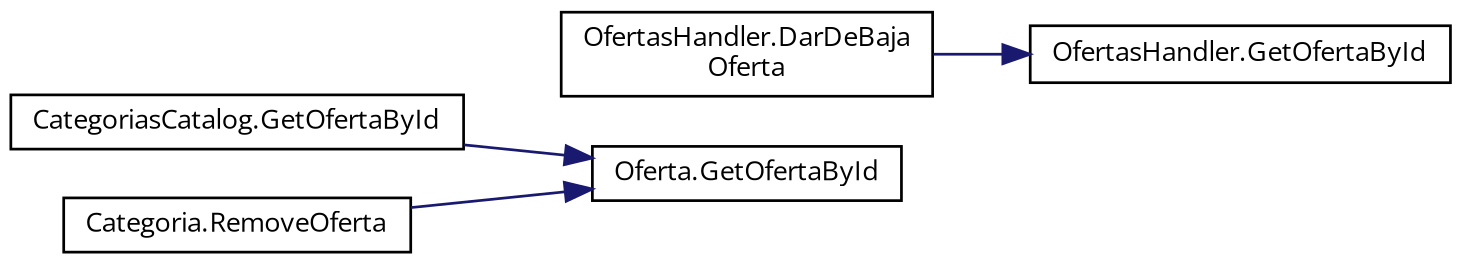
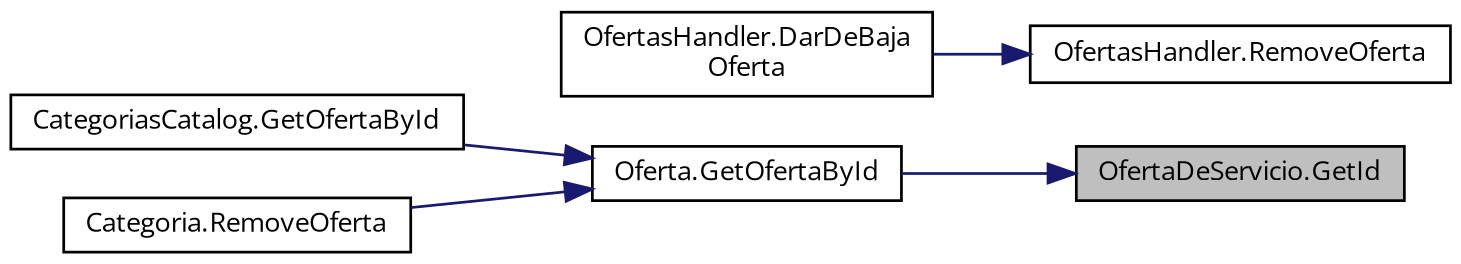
(1240, 54) -> (1240, 54)
none -> (1240, 174)
